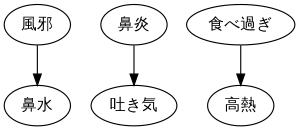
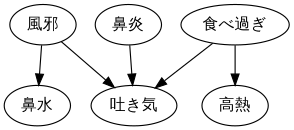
none -> (84, 61)
none -> (189, 62)
